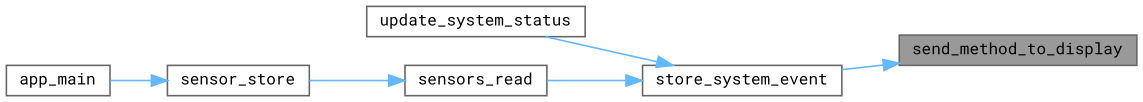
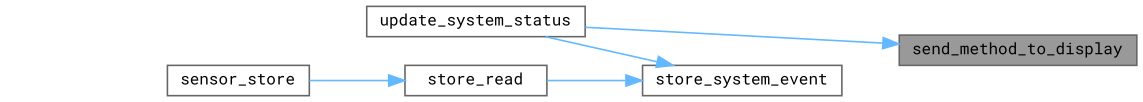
(863, 67) -> (734, 35)
(58, 81) -> none
(476, 81) -> (476, 81)
